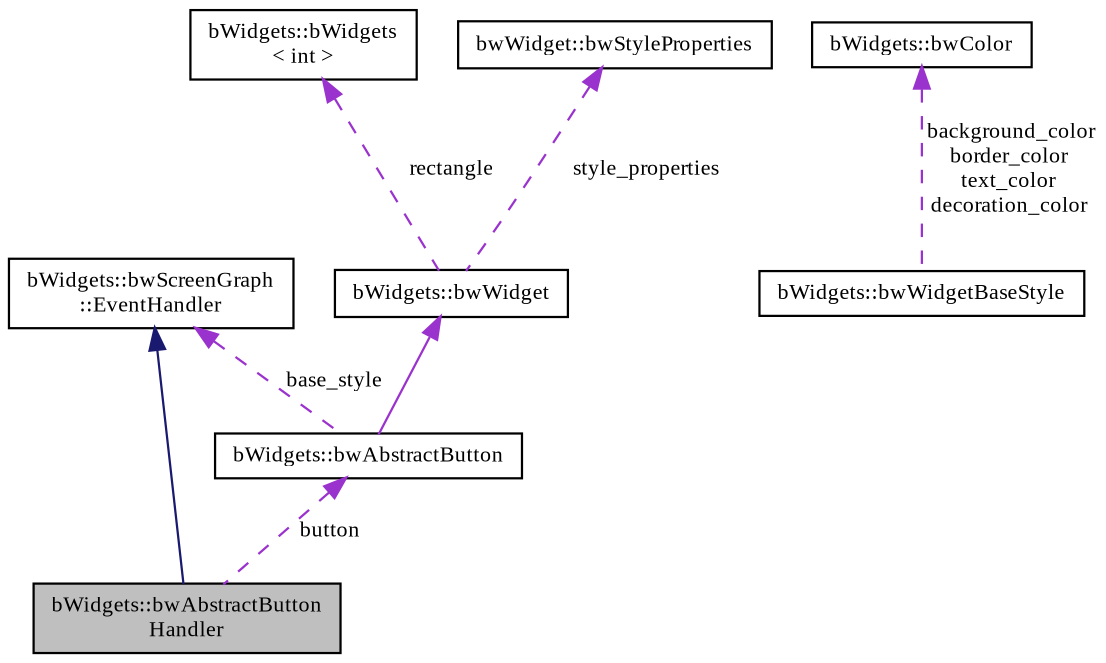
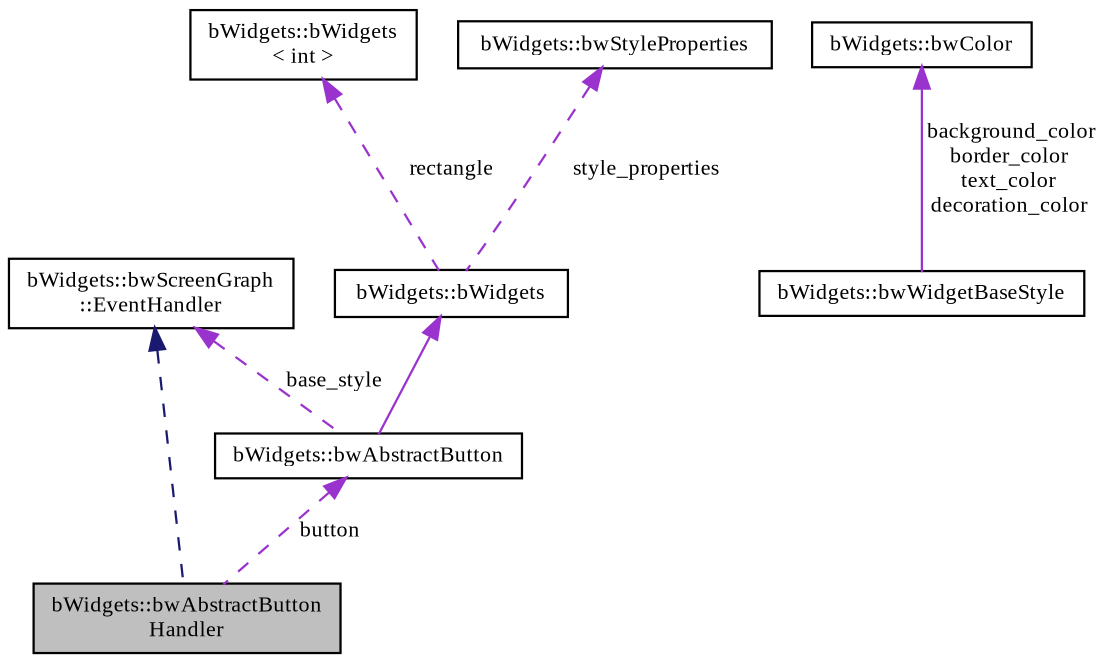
(615, 45) -> (615, 45)
(922, 181) -> (922, 181)
(451, 293) -> (451, 293)
(170, 467) -> (170, 467)
